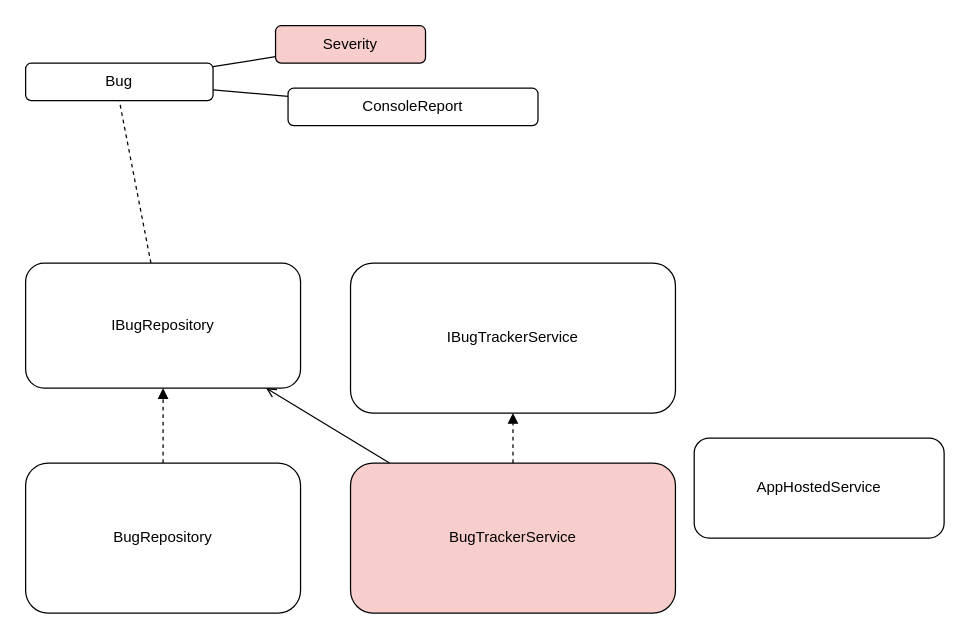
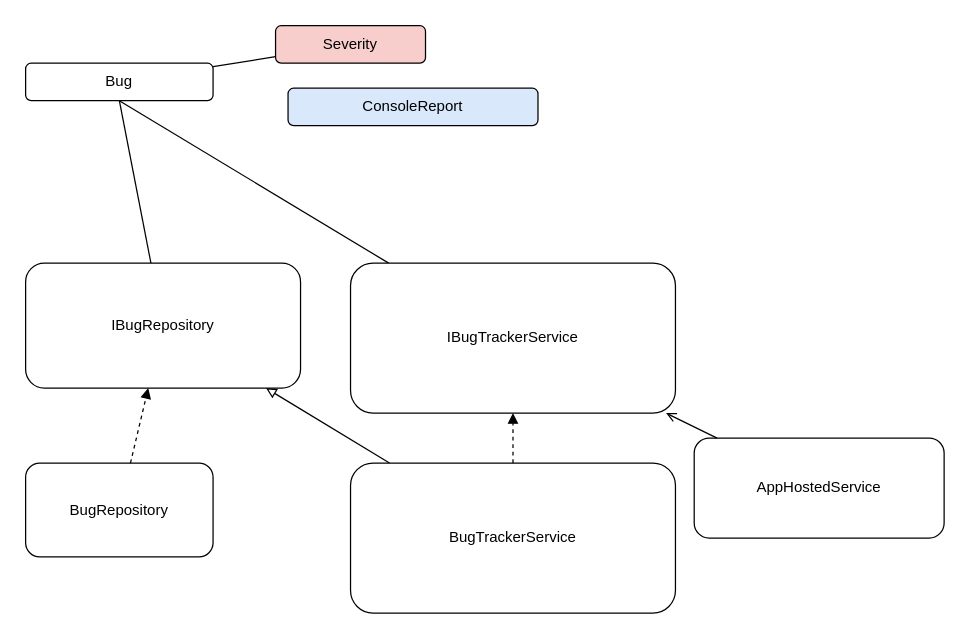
(251, 93) -> none
(413, 107) -> (413, 107)
(135, 181) -> (135, 181)
none -> (255, 182)
(273, 392) -> (276, 394)
none -> (693, 426)
(163, 538) -> (119, 510)
(513, 538) -> (513, 538)
